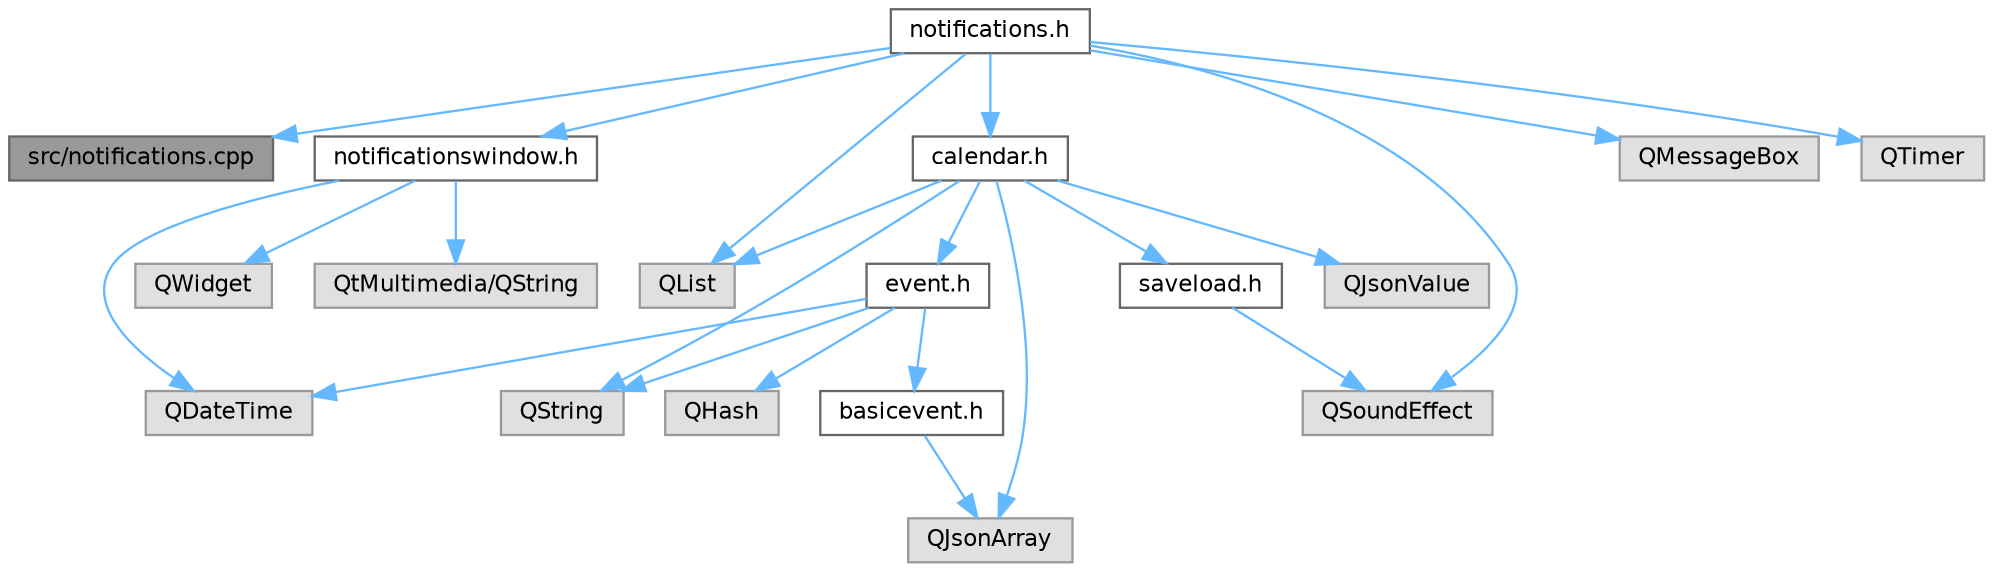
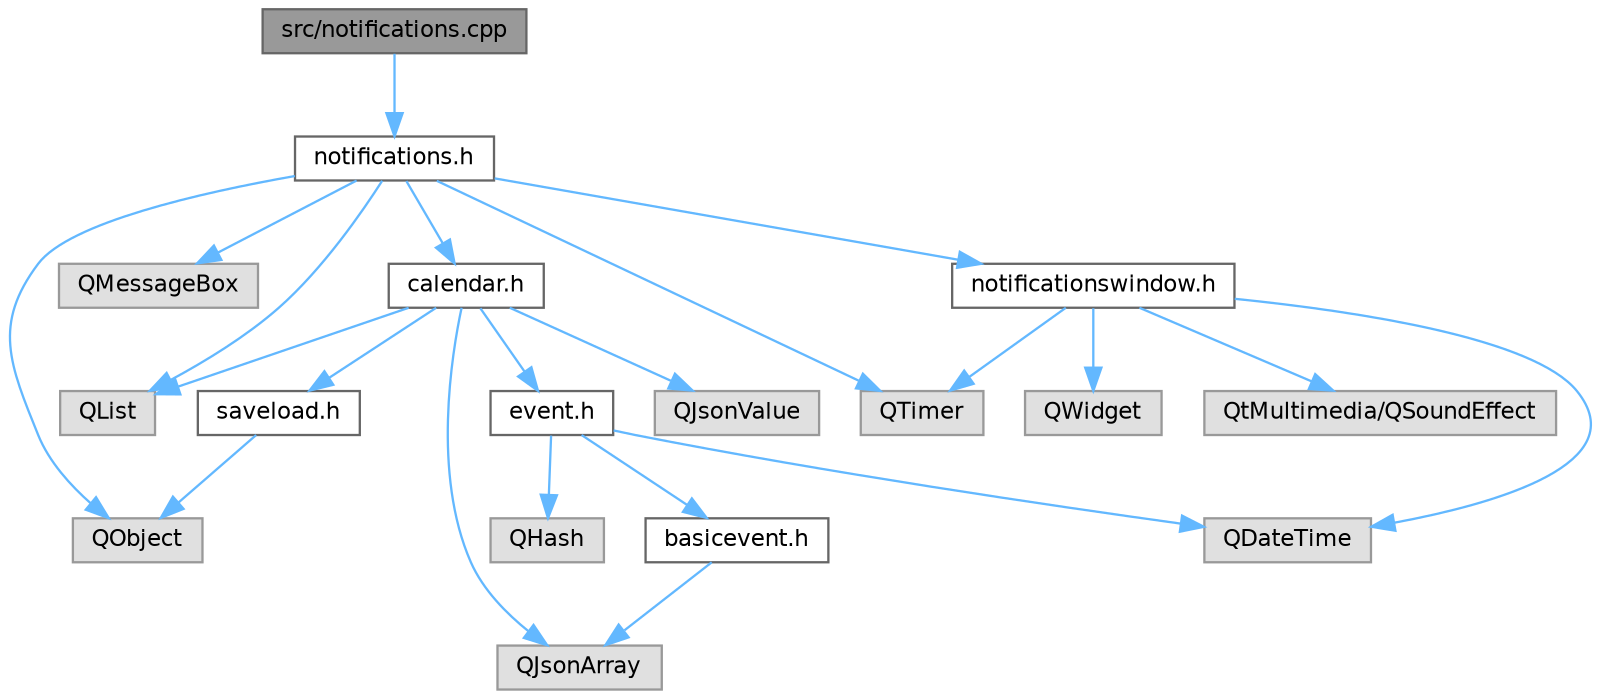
(594, 91) -> (395, 83)
(456, 286) -> (1380, 413)
none -> (1017, 342)
(562, 413) -> none
(1398, 413) -> (138, 540)
